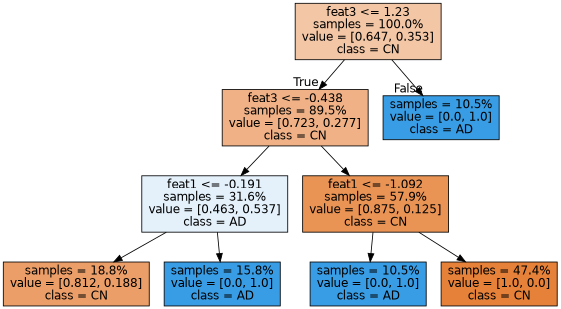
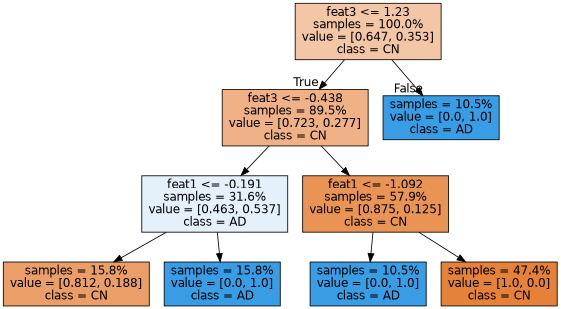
(76, 284) -> (76, 284)
